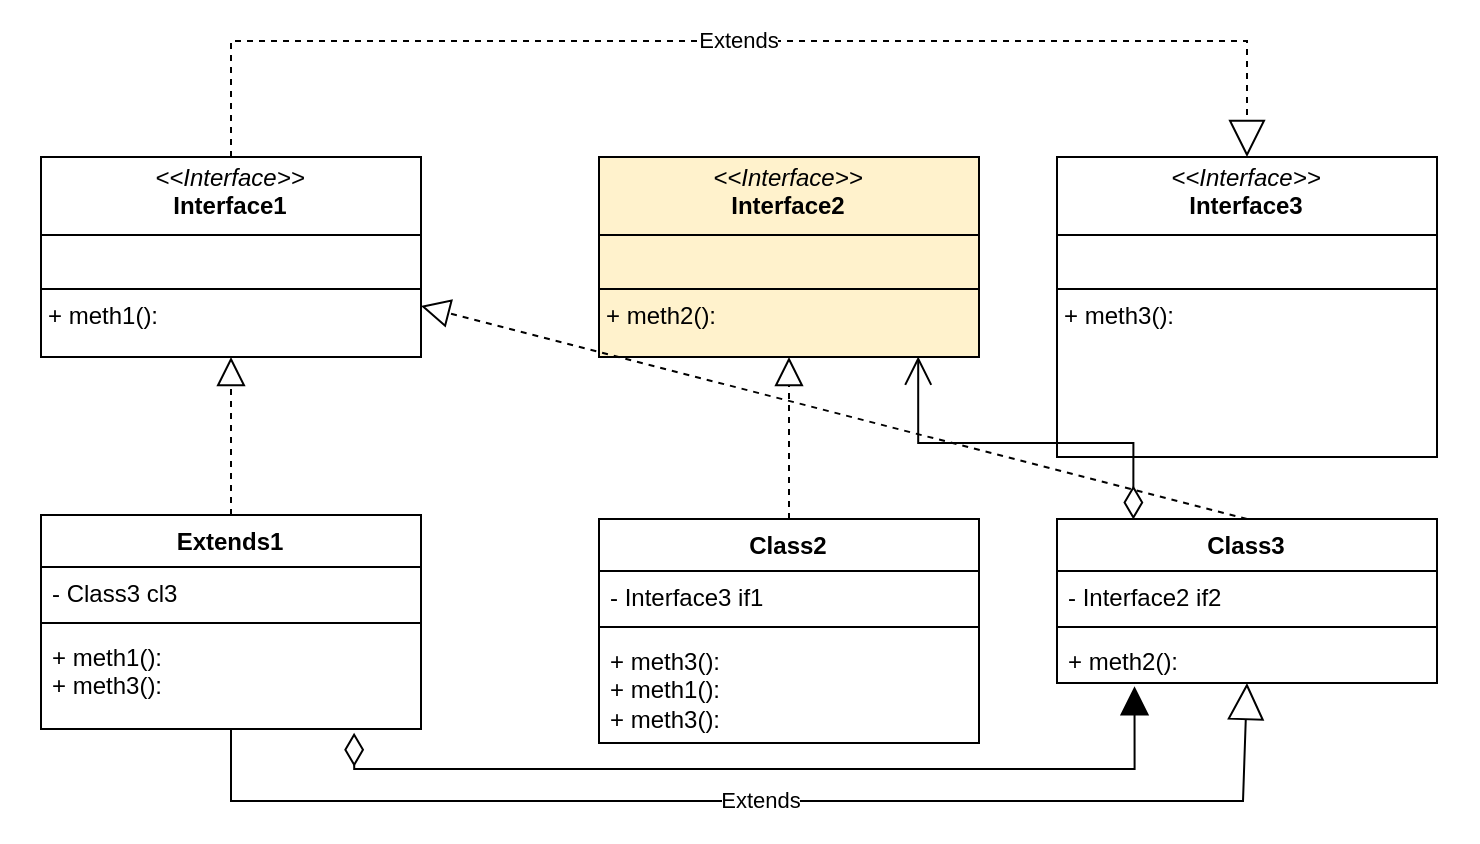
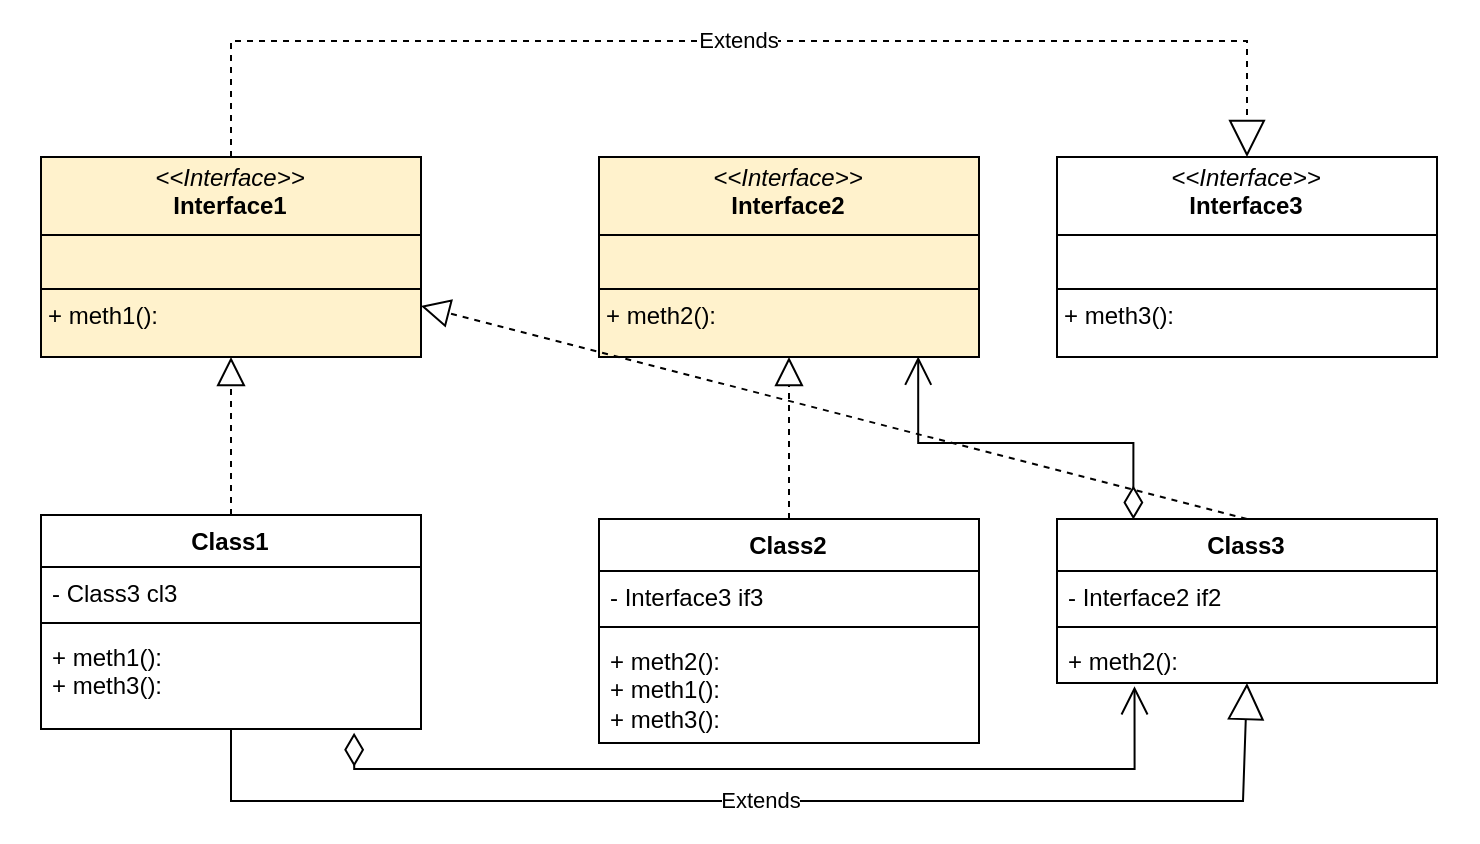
(231, 257) -> (231, 257)
(1247, 307) -> (1247, 257)
(231, 543) -> (231, 543)
(709, 599) -> (709, 599)
(672, 692) -> (672, 692)
(1135, 716) -> (1135, 705)
